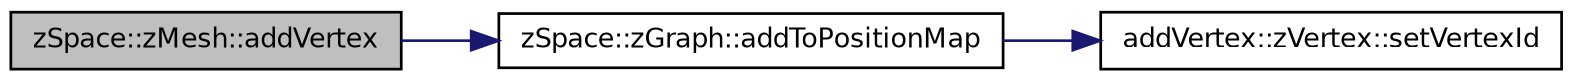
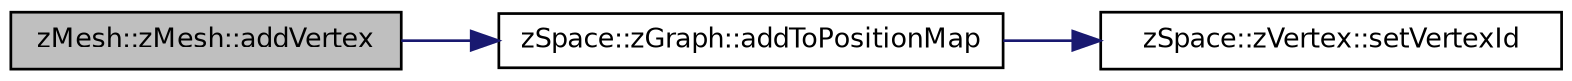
(206, 41) -> (206, 41)
(1331, 41) -> (1331, 41)
